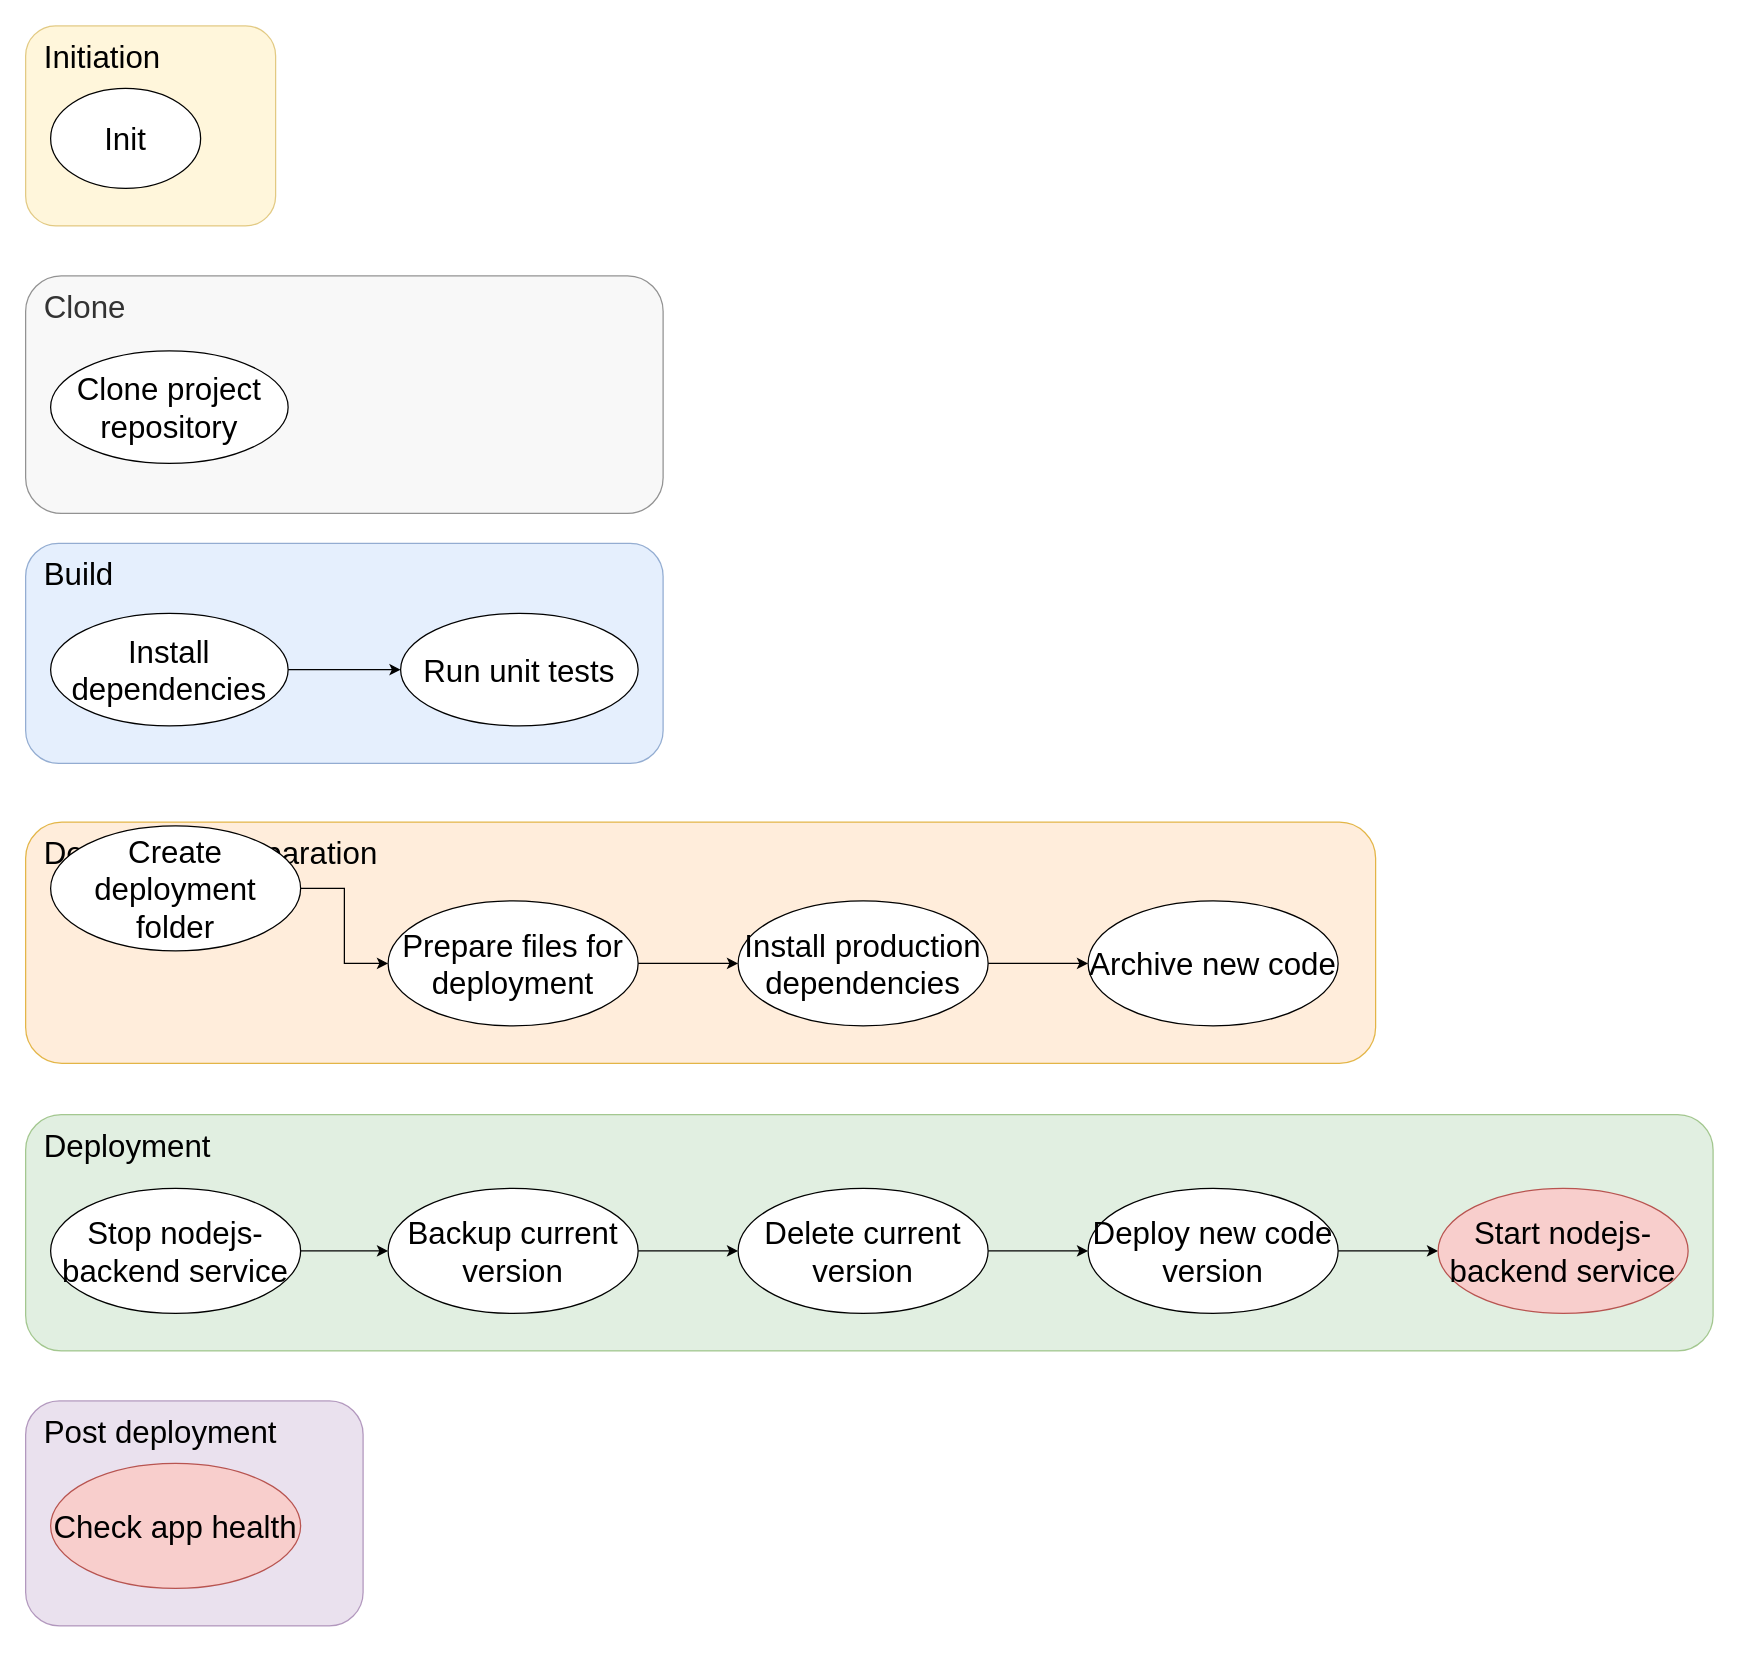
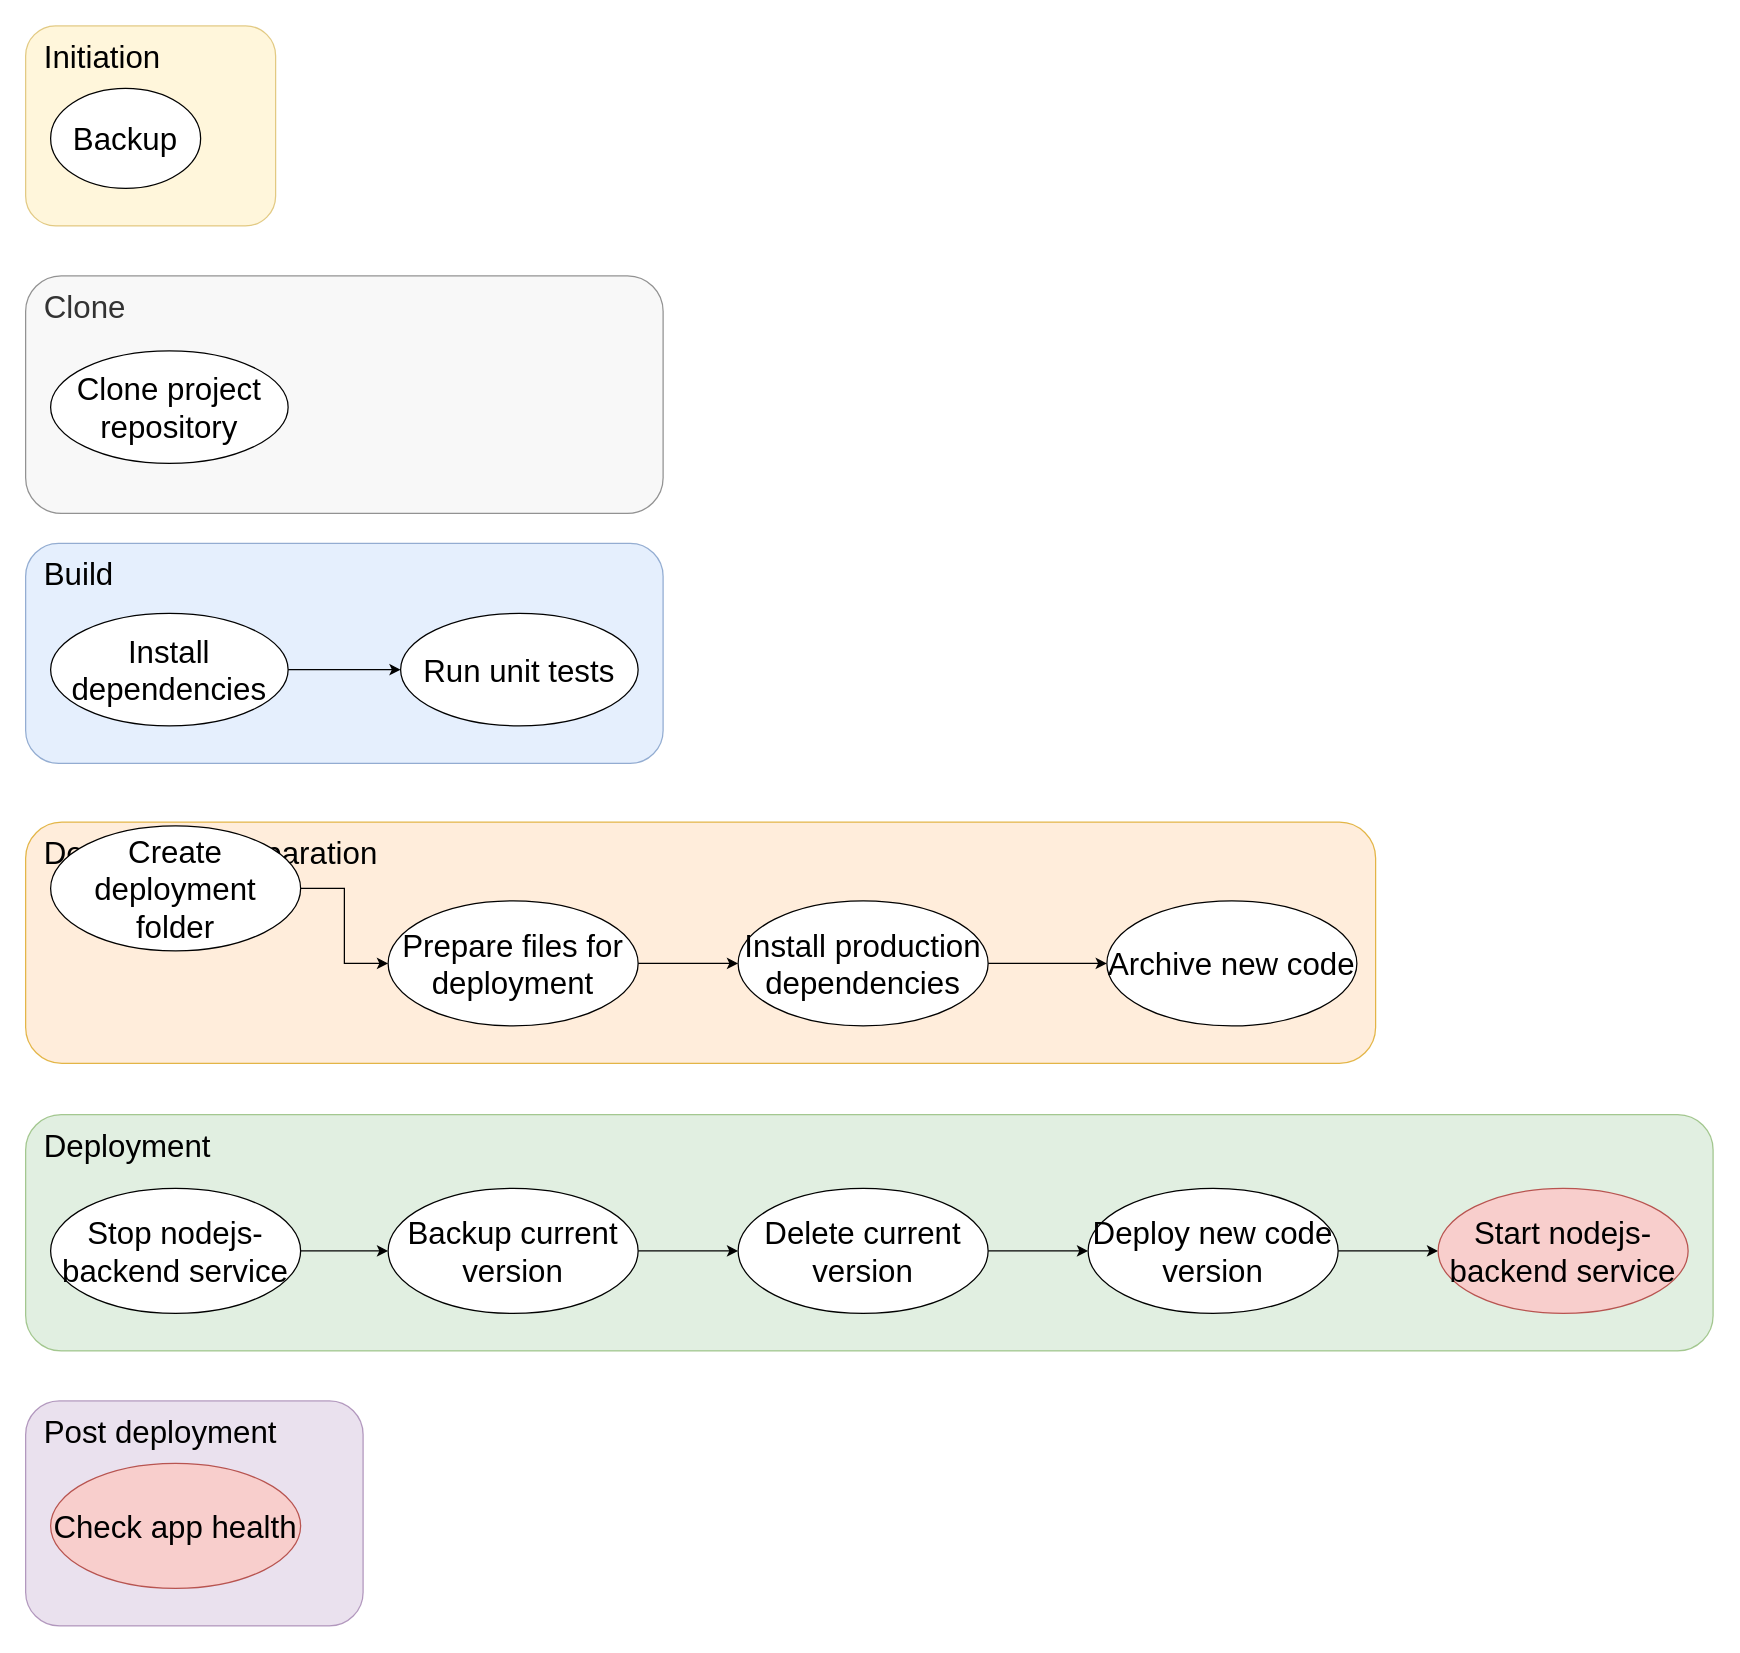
(126, 138) -> (126, 138)
(1213, 963) -> (1232, 963)
